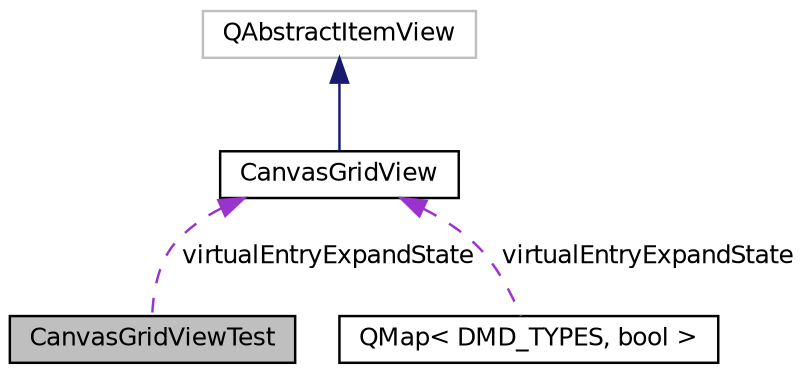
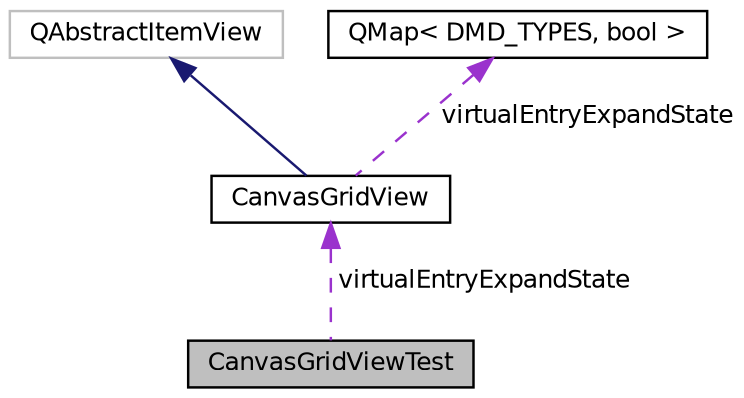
(483, 252) -> (415, 125)
